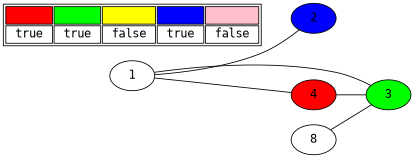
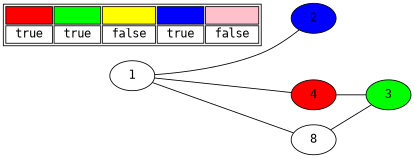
(264, 65) -> (223, 108)
